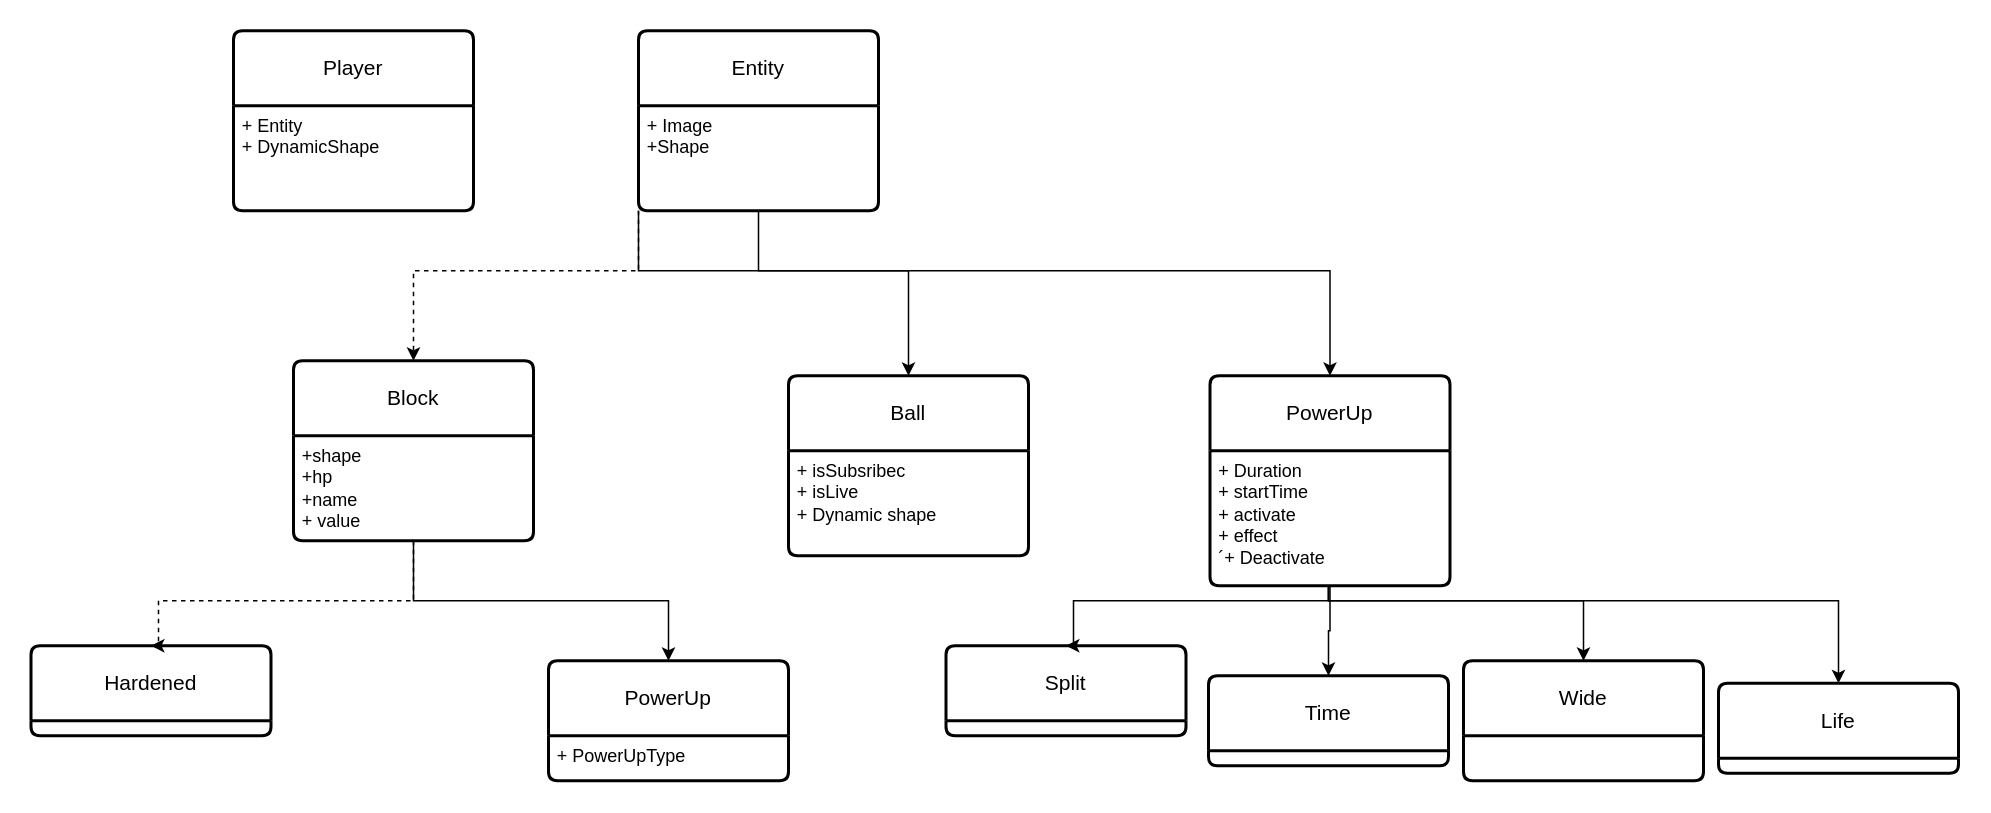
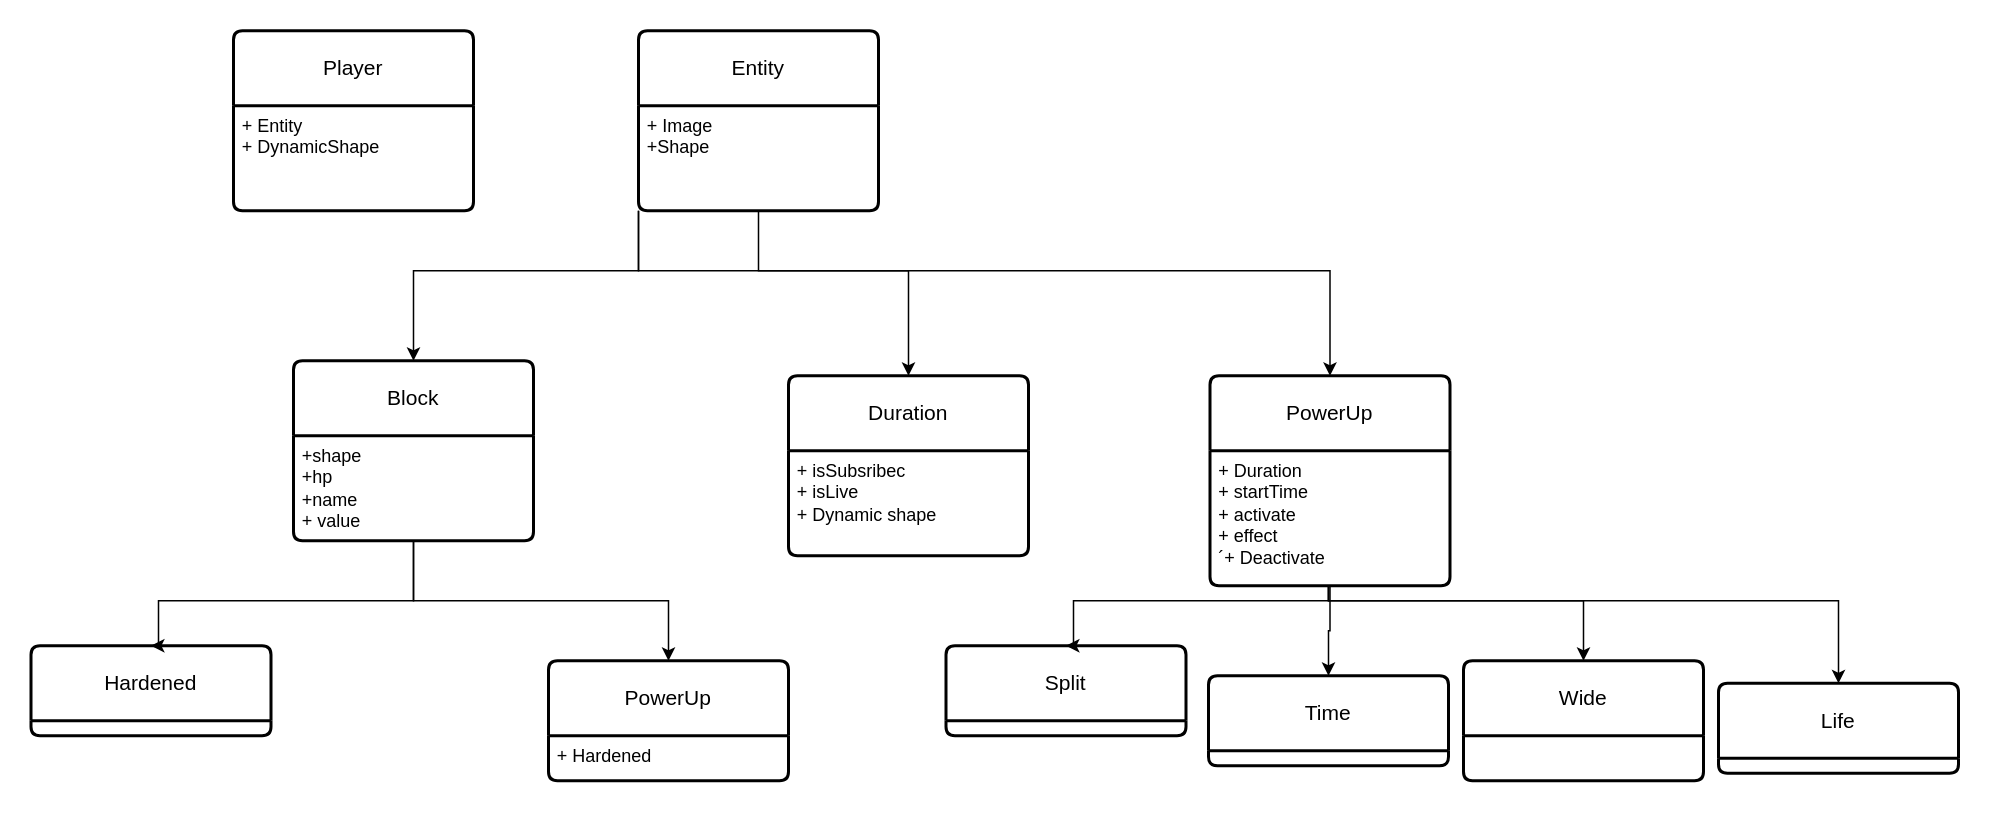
(487, 271) -> (487, 271)
(908, 413) -> (908, 413)
(265, 601) -> (265, 601)
(620, 757) -> (605, 757)
